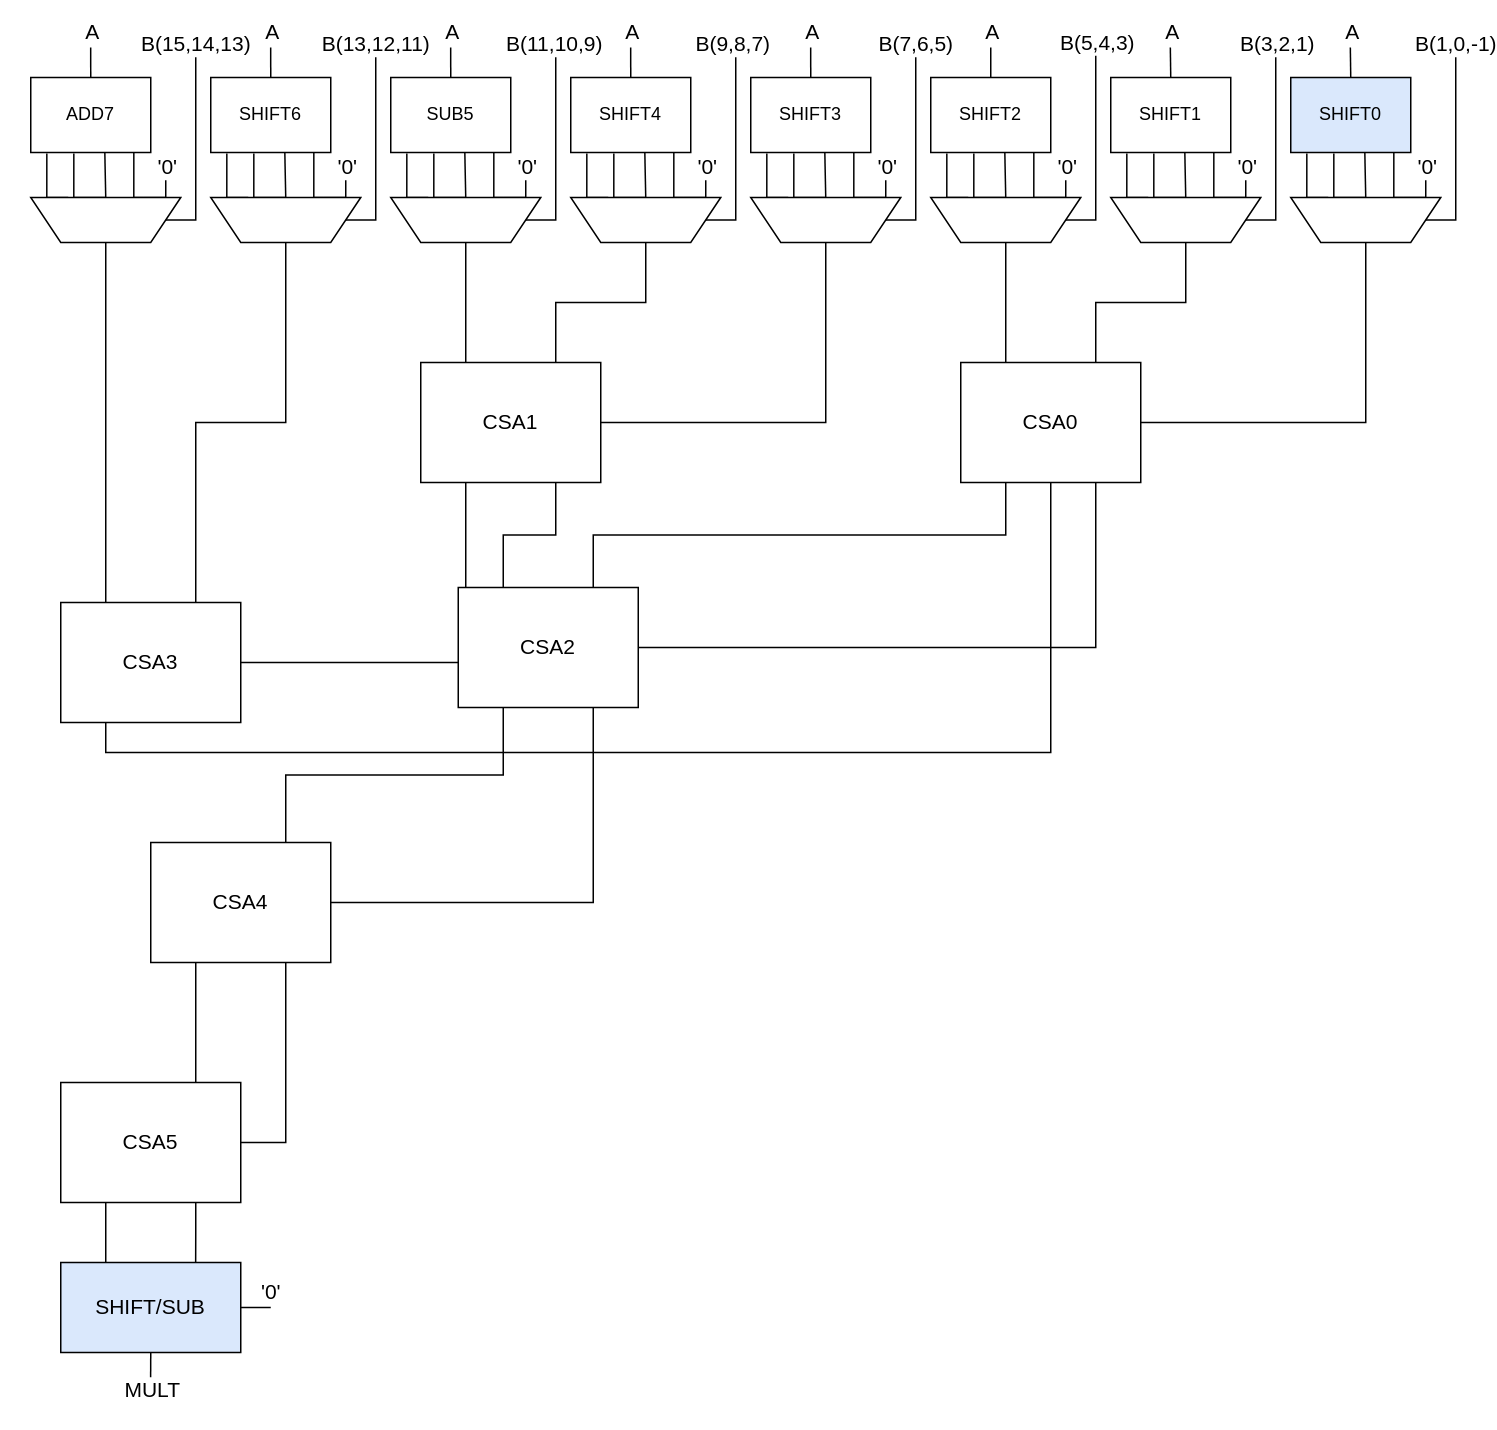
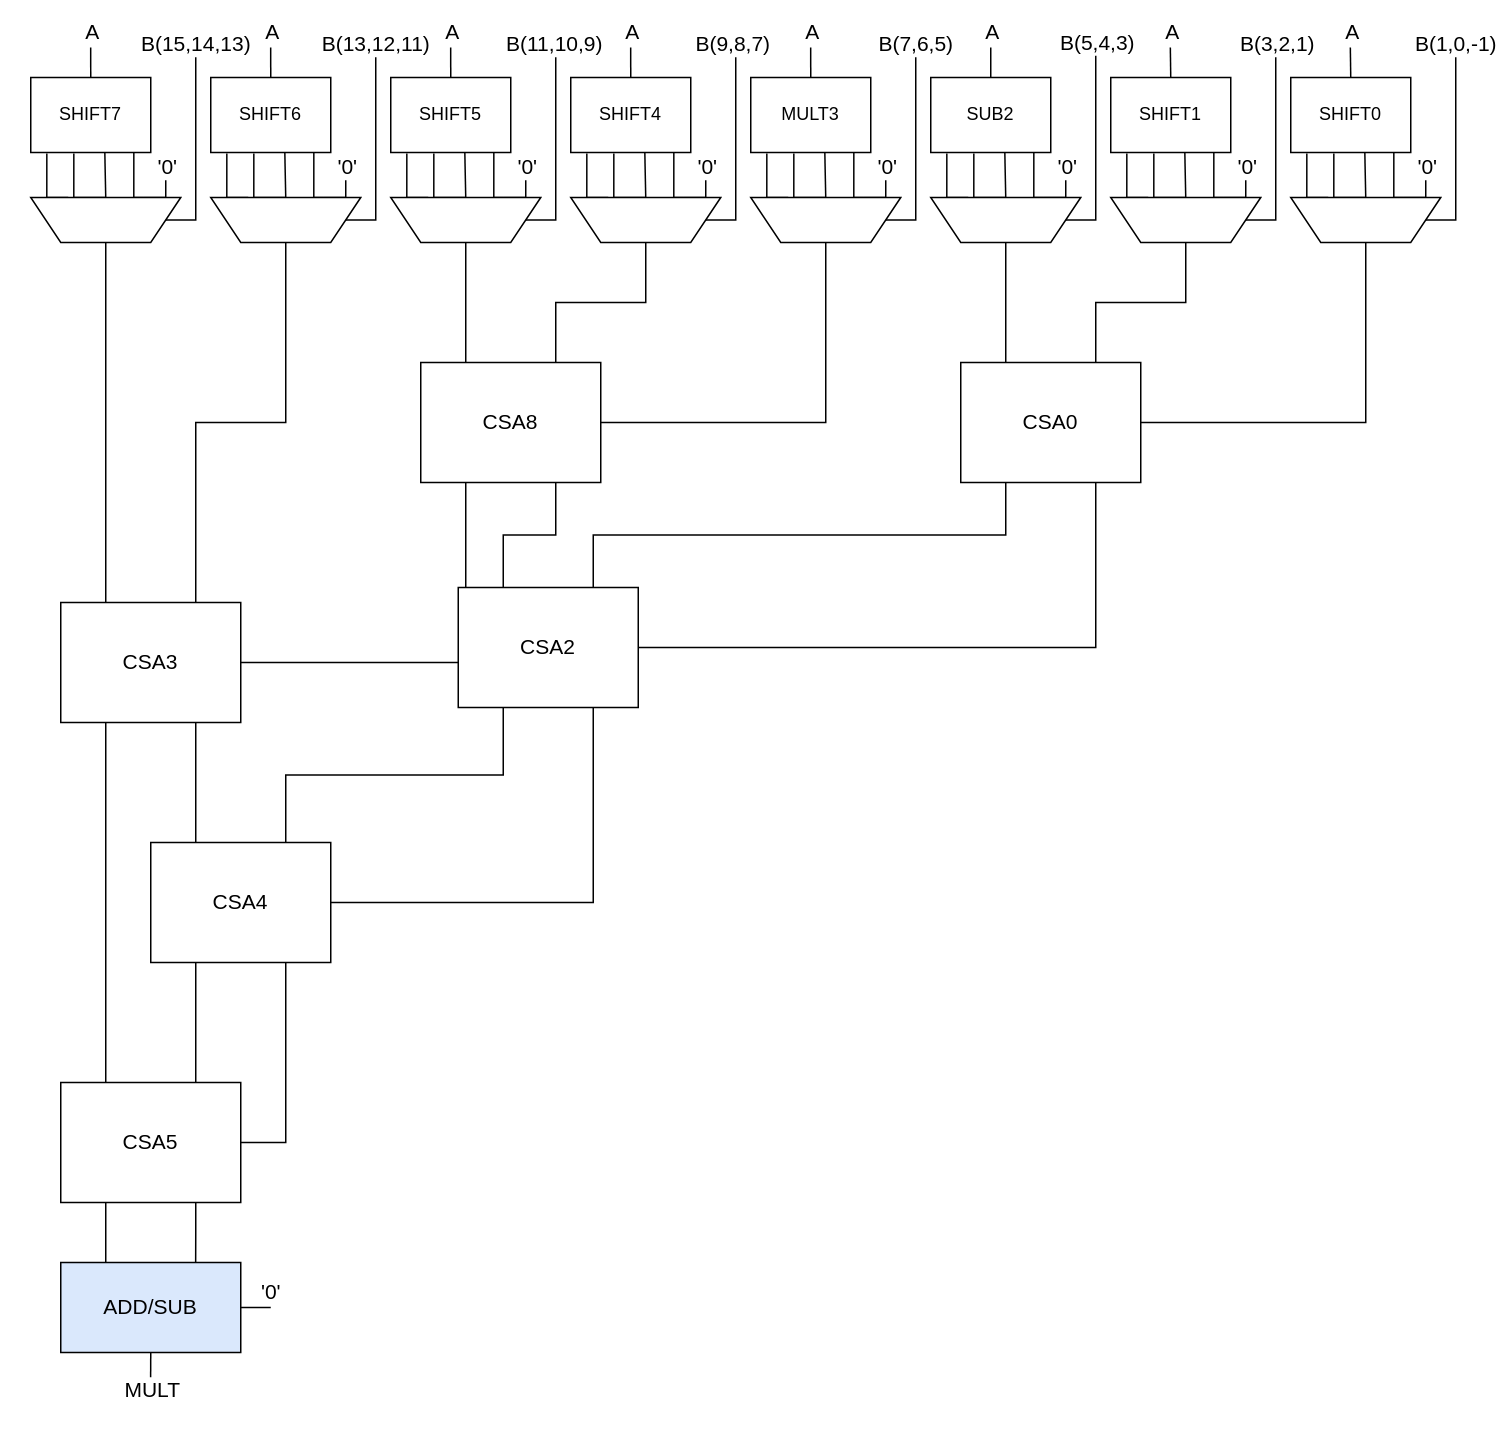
(91, 115) -> (91, 115)
(451, 115) -> (451, 115)
(811, 115) -> (811, 115)
(991, 115) -> (991, 115)
(1351, 115) -> (1351, 115)
(511, 422) -> (511, 422)
(712, 752) -> (106, 916)
none -> (196, 782)
(151, 1307) -> (151, 1307)
